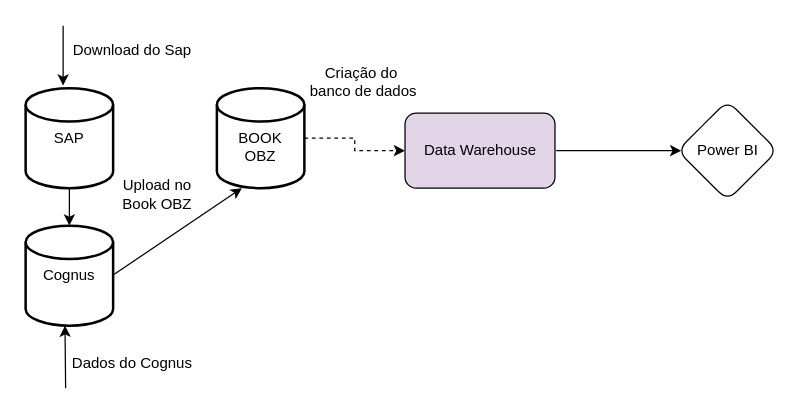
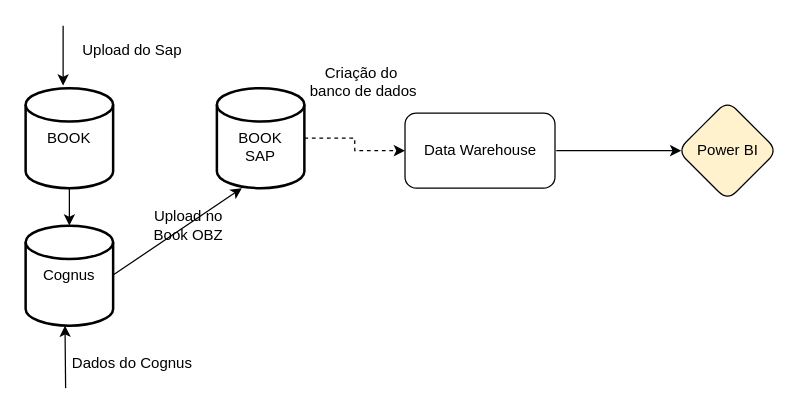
(133, 51) -> (133, 51)
(69, 138) -> (69, 138)
(261, 138) -> (261, 138)
(480, 151) -> (480, 151)
(728, 151) -> (728, 151)
(157, 194) -> (188, 226)
